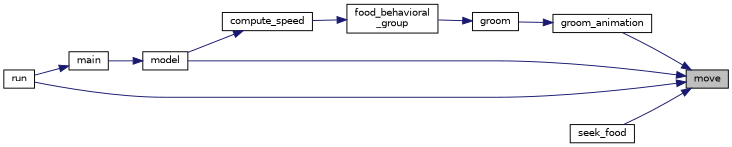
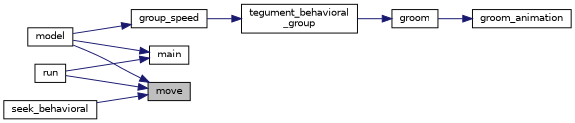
(392, 19) -> (299, 19)
(267, 22) -> (169, 19)
(653, 48) -> none
(121, 61) -> (106, 45)
(602, 134) -> (50, 110)
